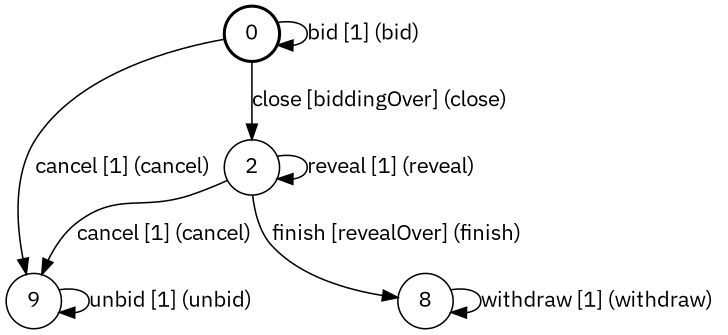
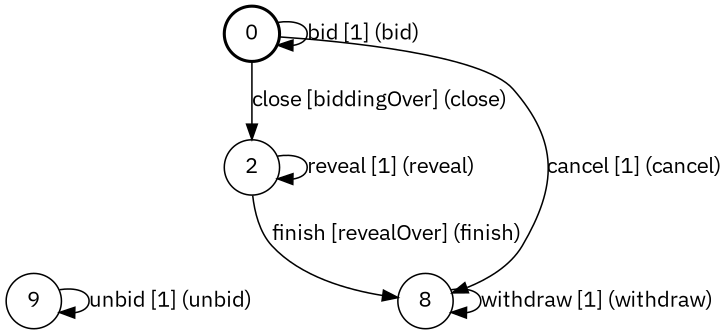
(68, 104) -> (513, 89)
(128, 204) -> none
